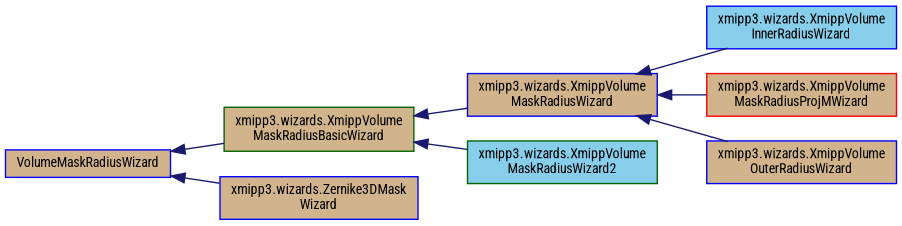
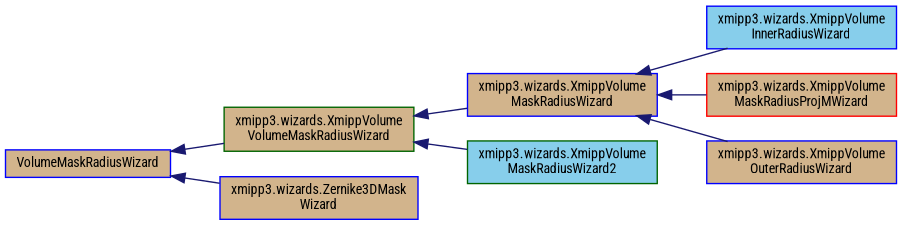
(319, 129) -> (319, 129)
